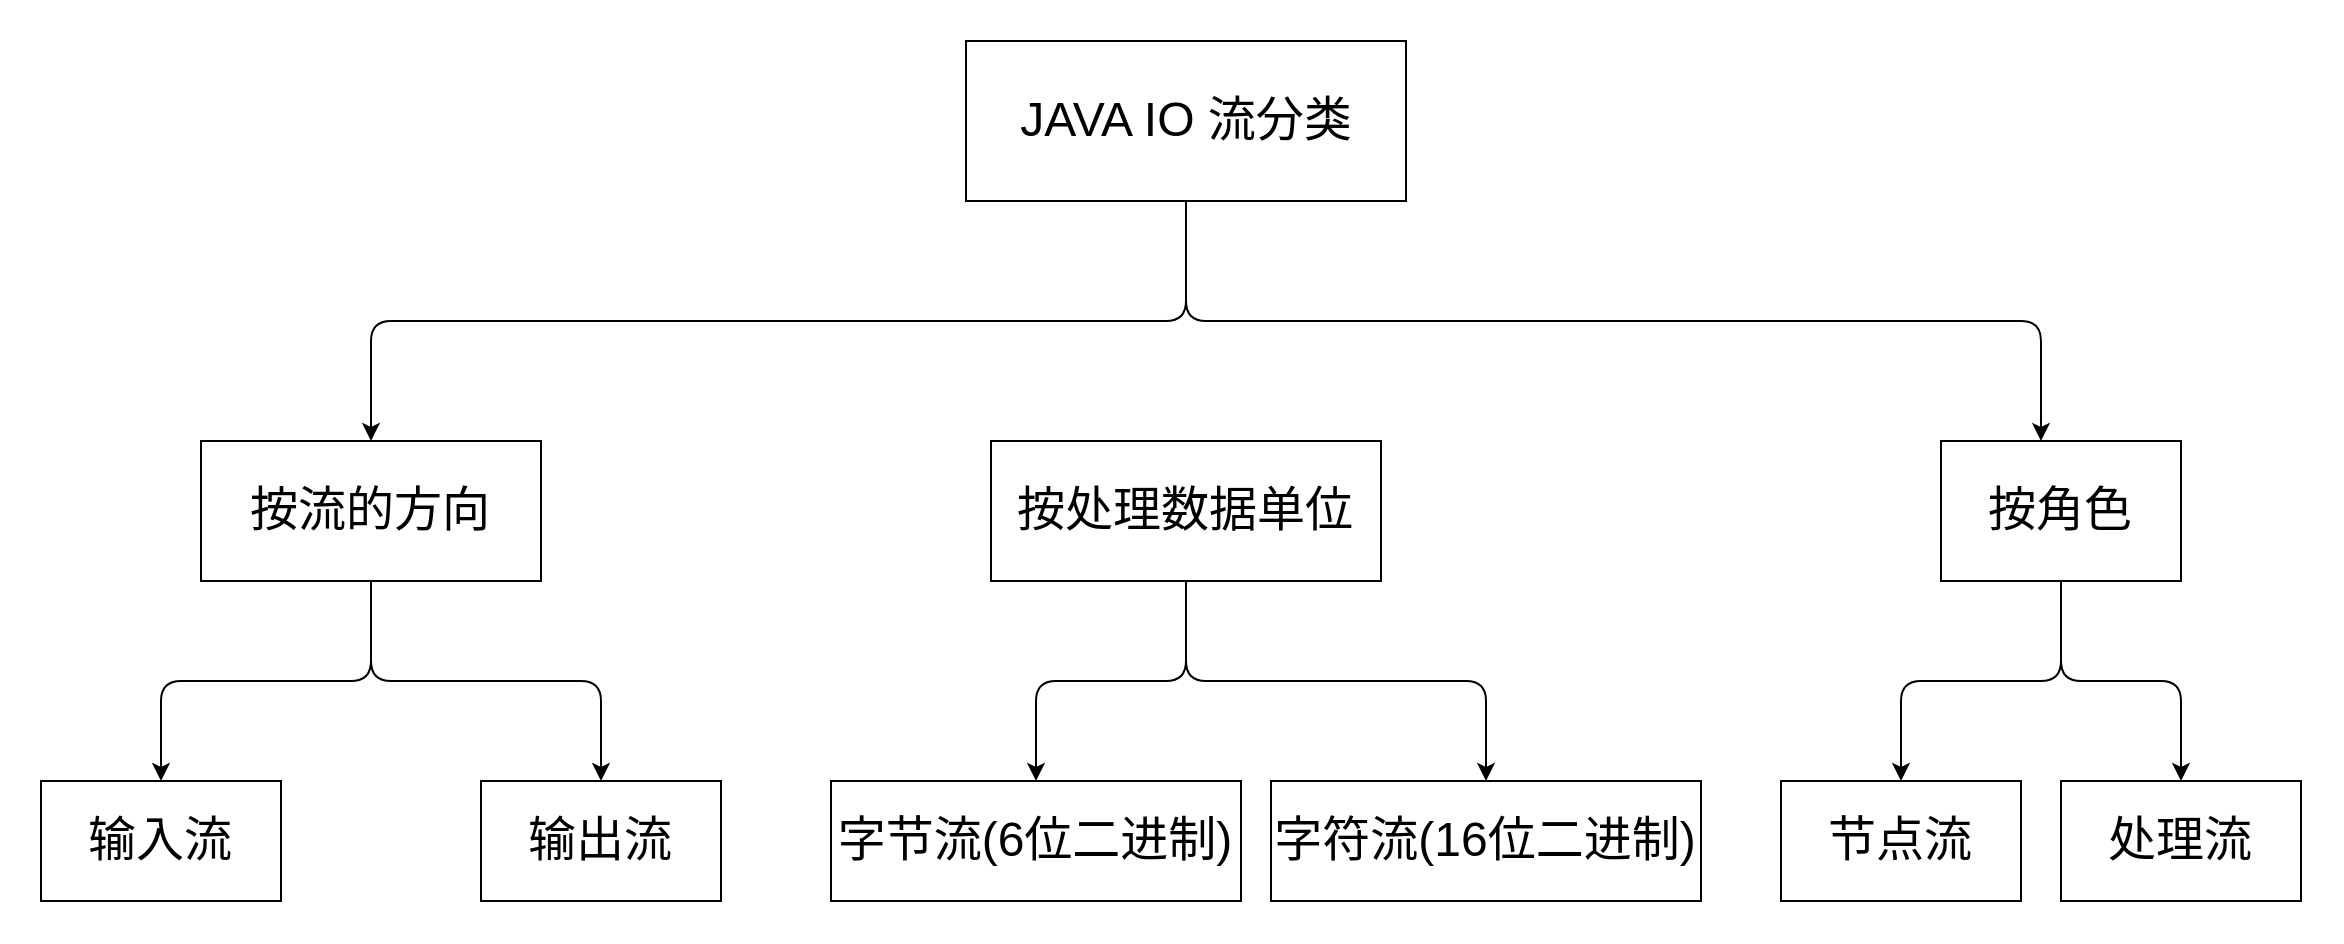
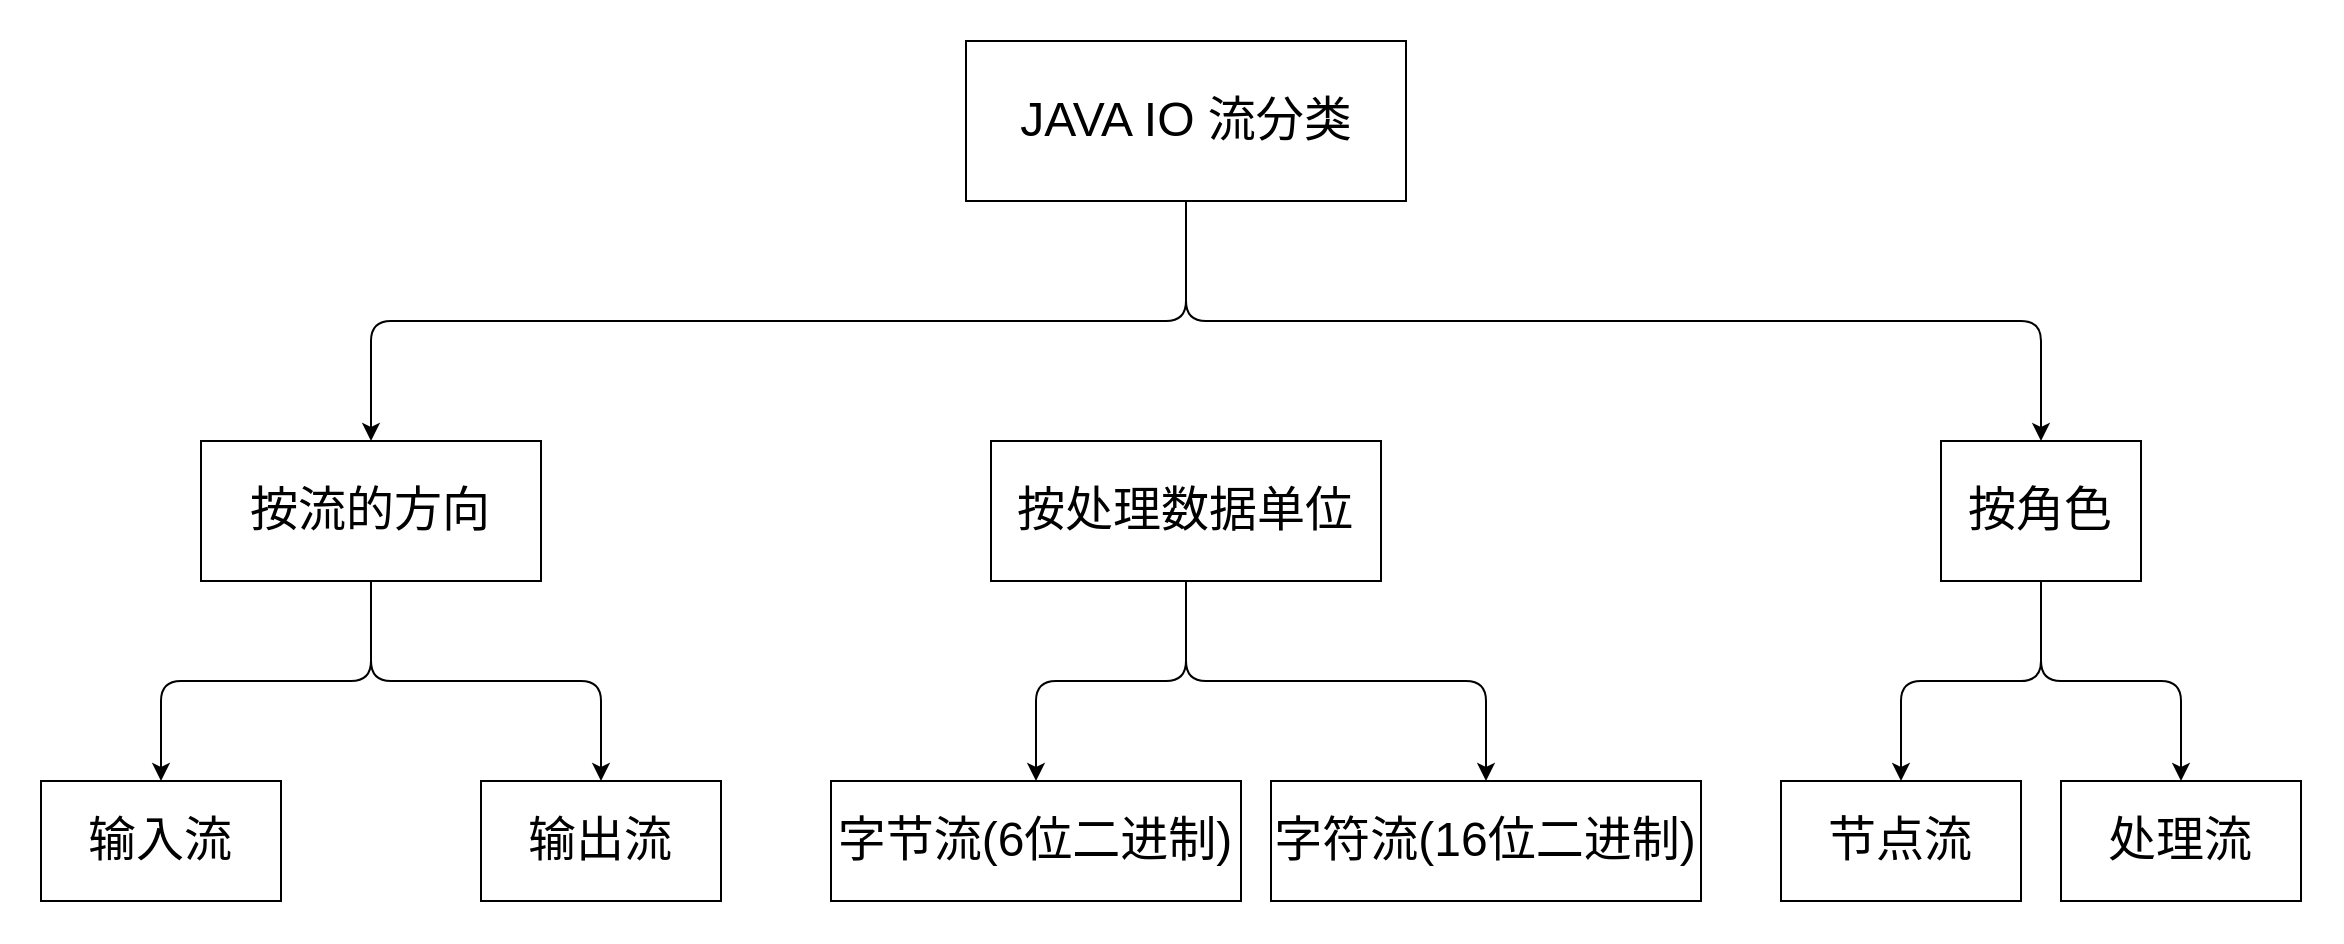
(2061, 511) -> (2041, 511)
